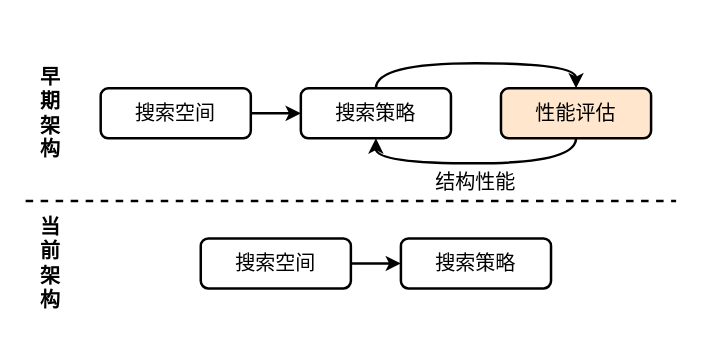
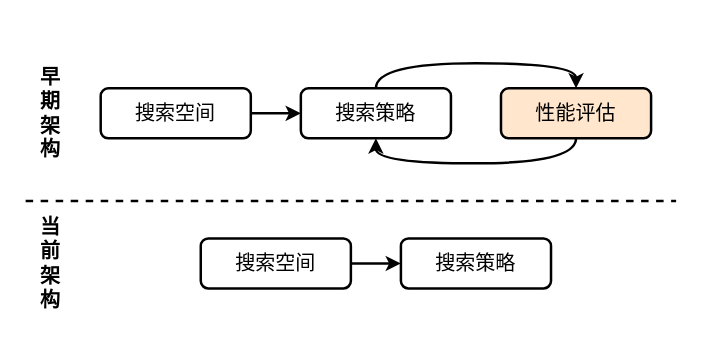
(476, 182) -> none
